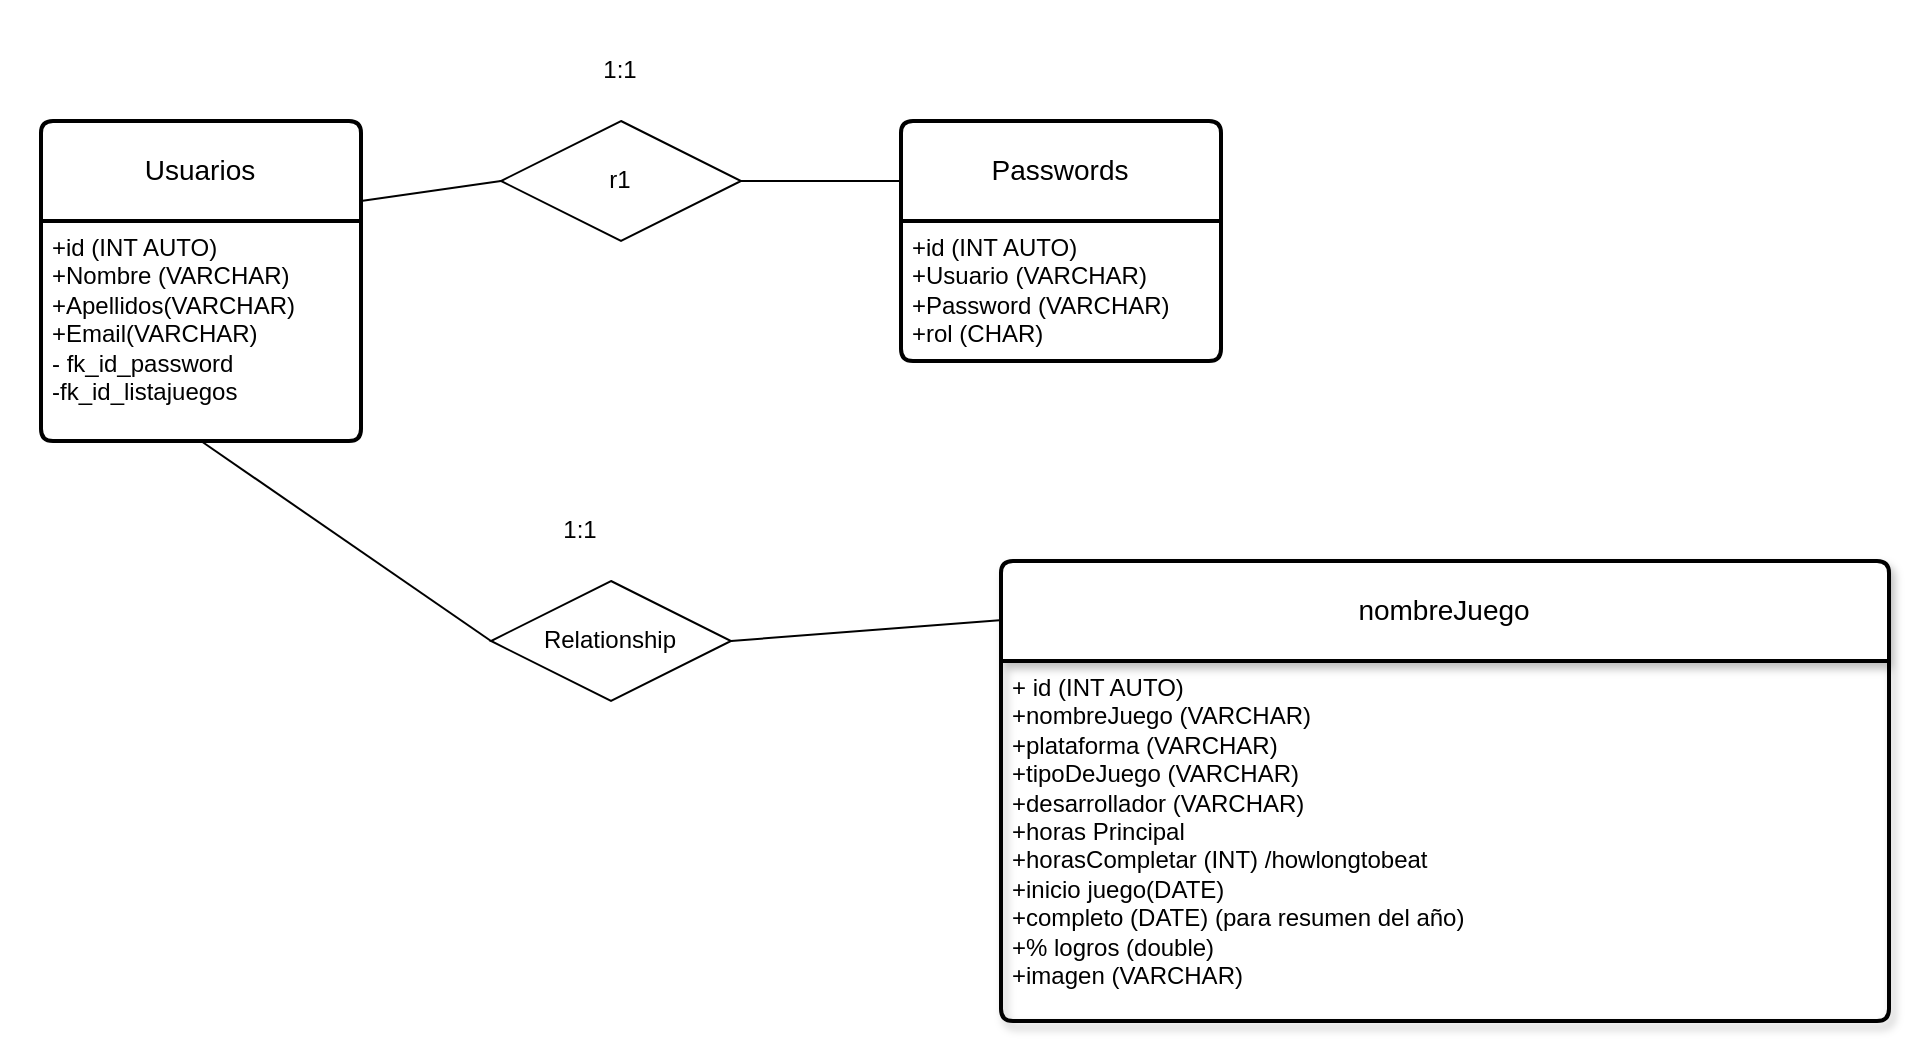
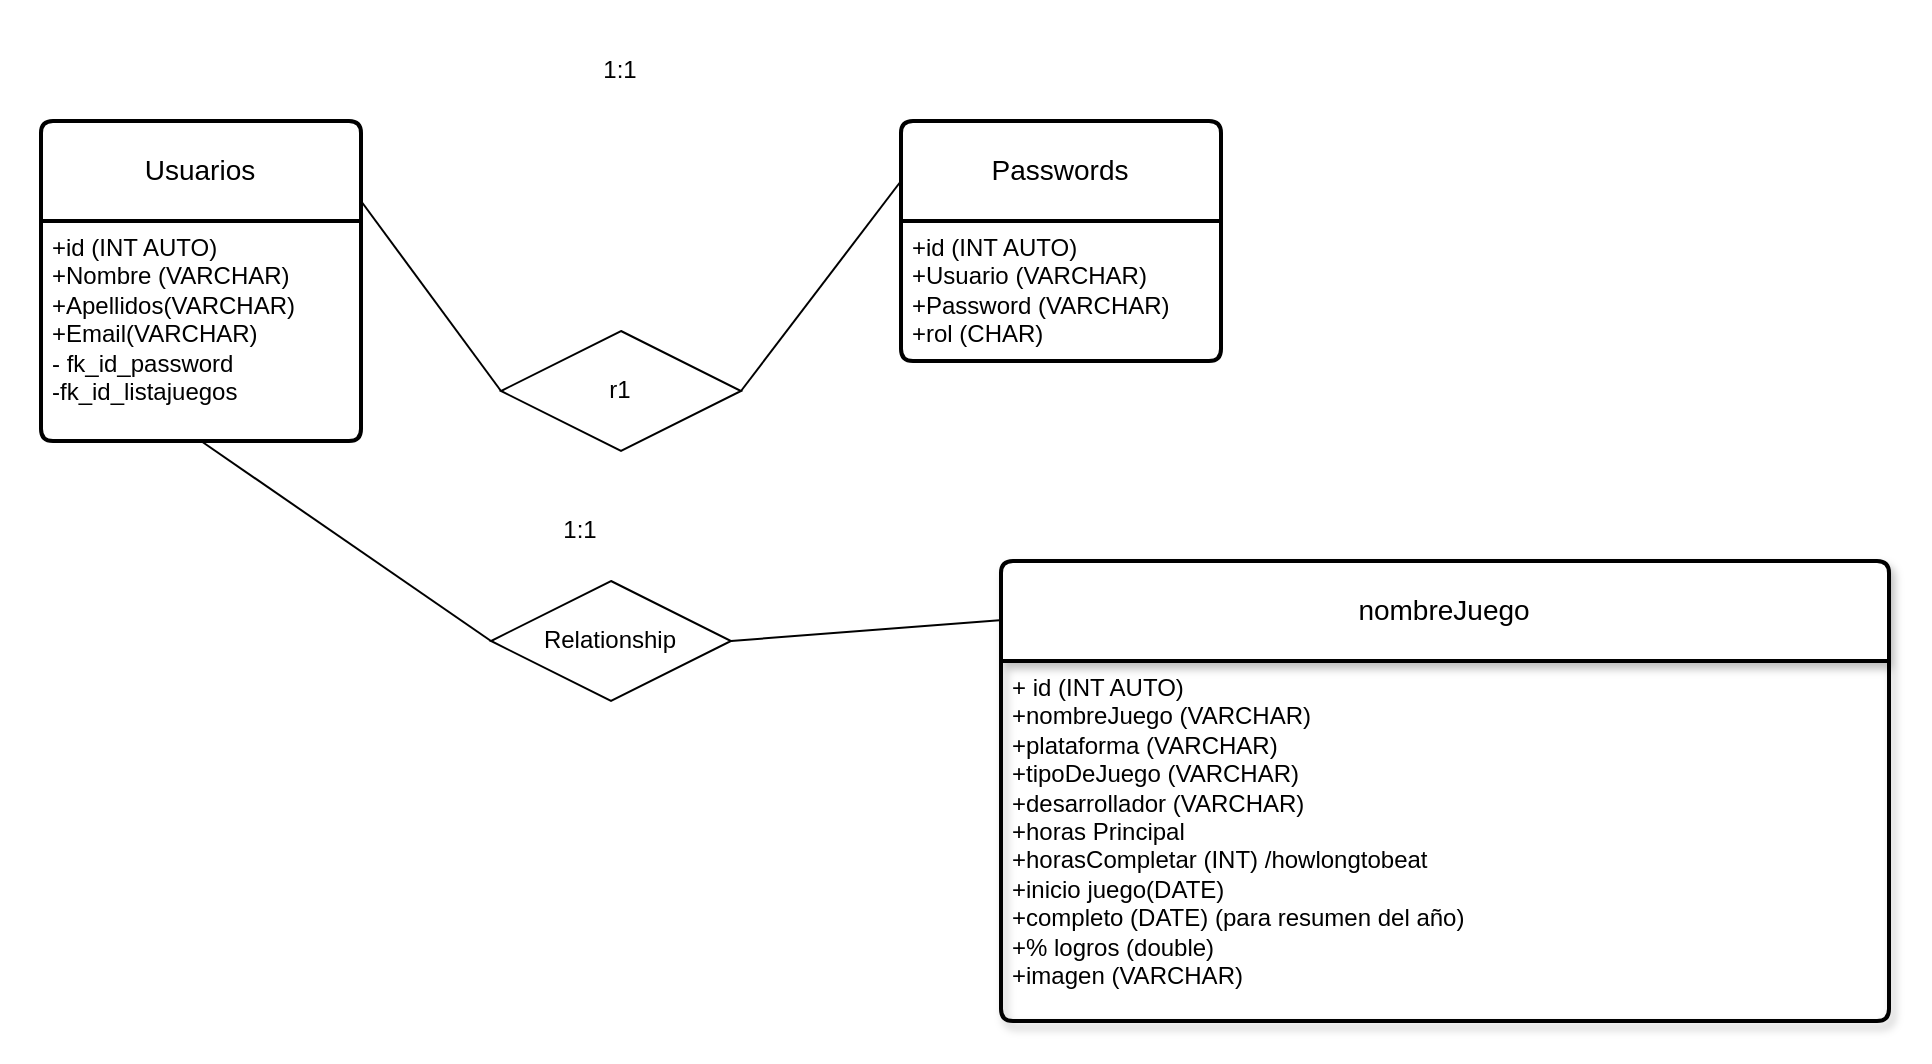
(621, 181) -> (621, 391)
